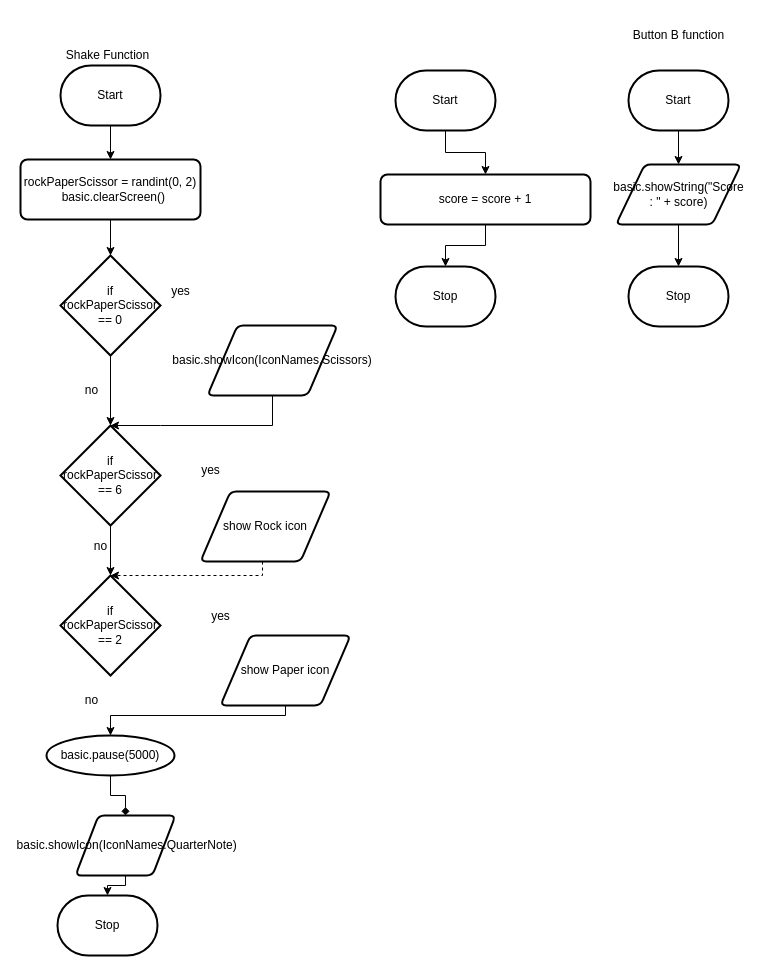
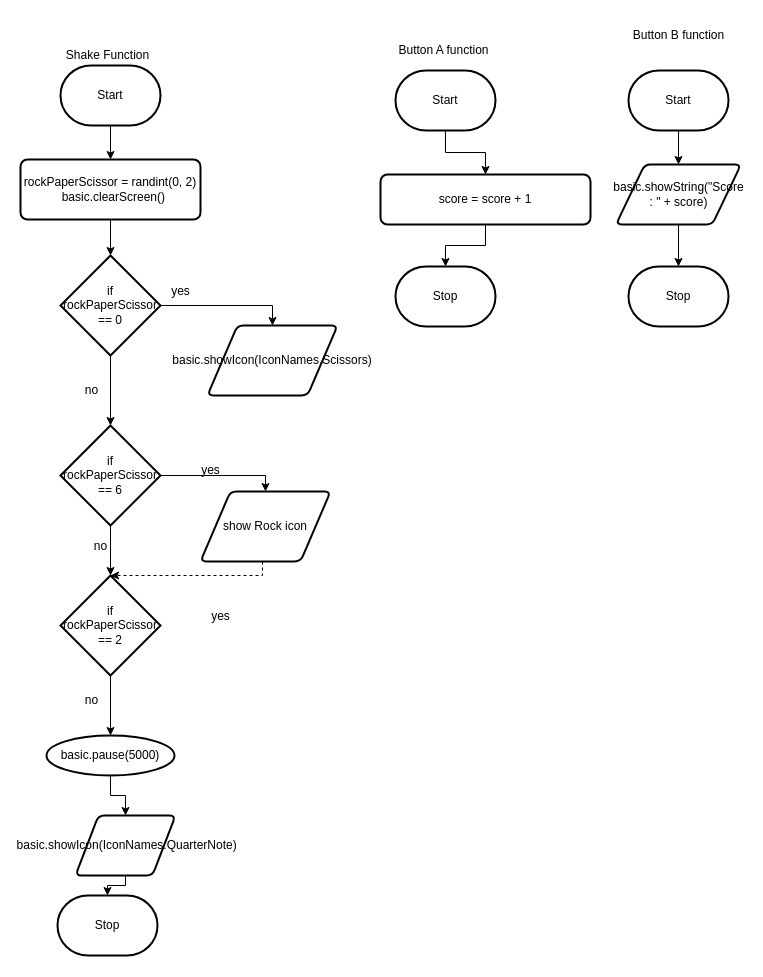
none -> (444, 51)
none -> (223, 306)
(211, 426) -> none
none -> (218, 476)
(286, 671) -> none
none -> (111, 694)
(204, 716) -> none
(126, 806) -> (126, 807)
